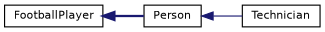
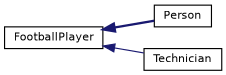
(228, 16) -> (129, 50)
